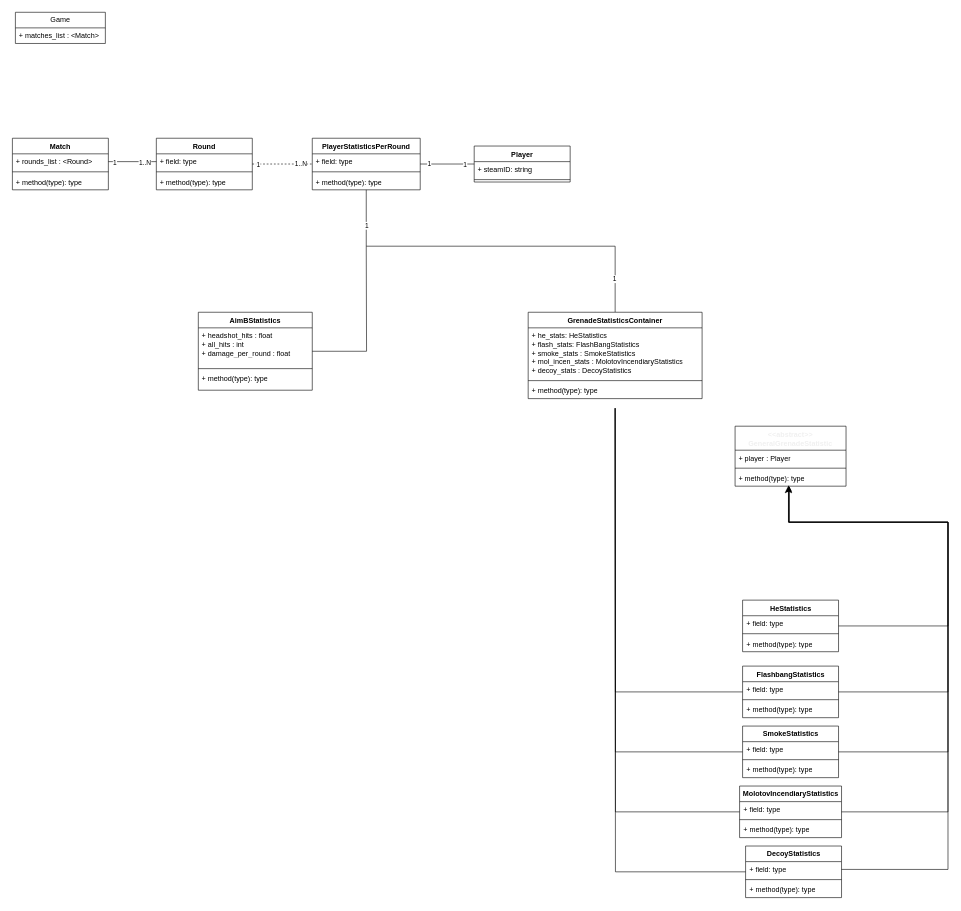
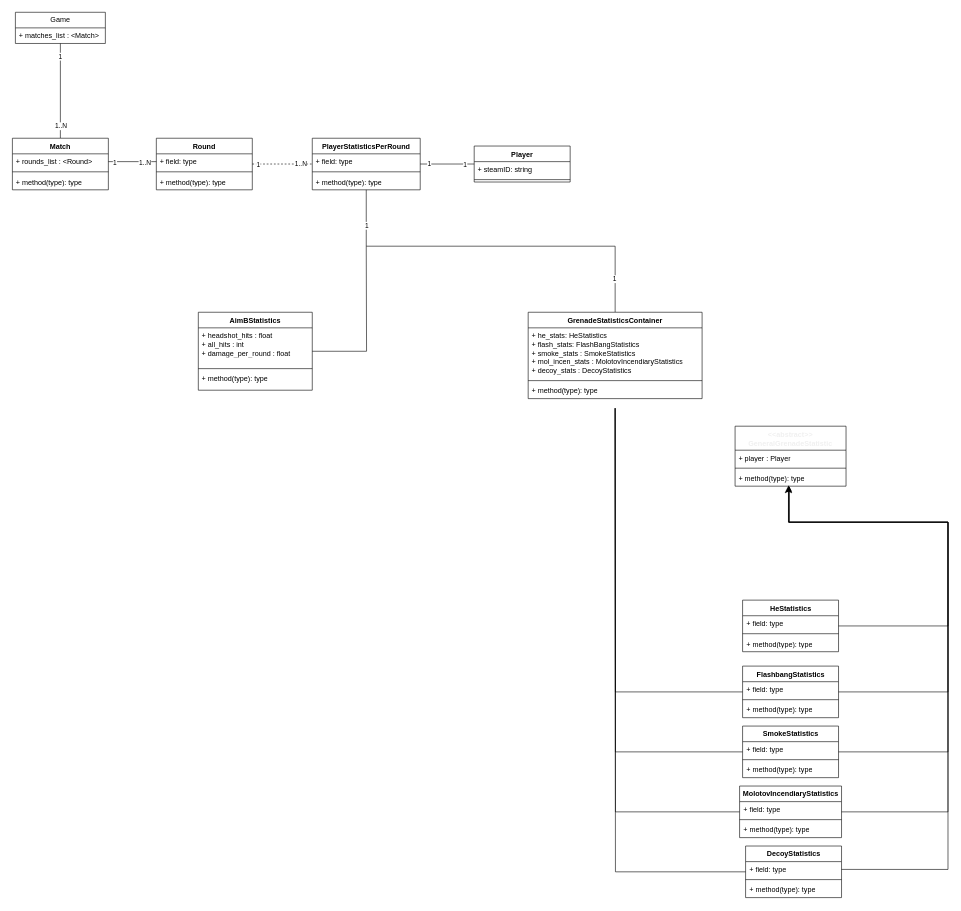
none -> (60, 91)
